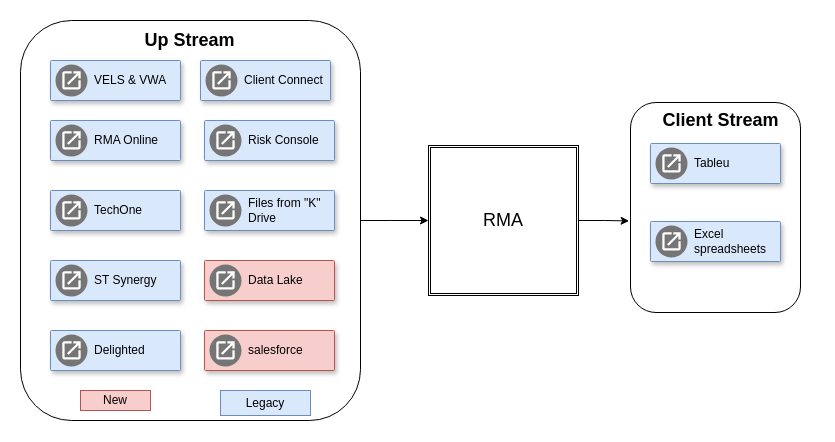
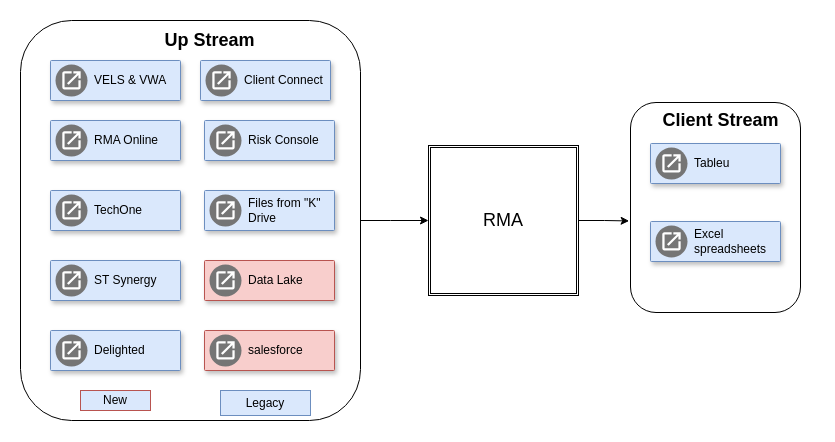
(193, 41) -> (213, 41)
(116, 401) -> (116, 401)
